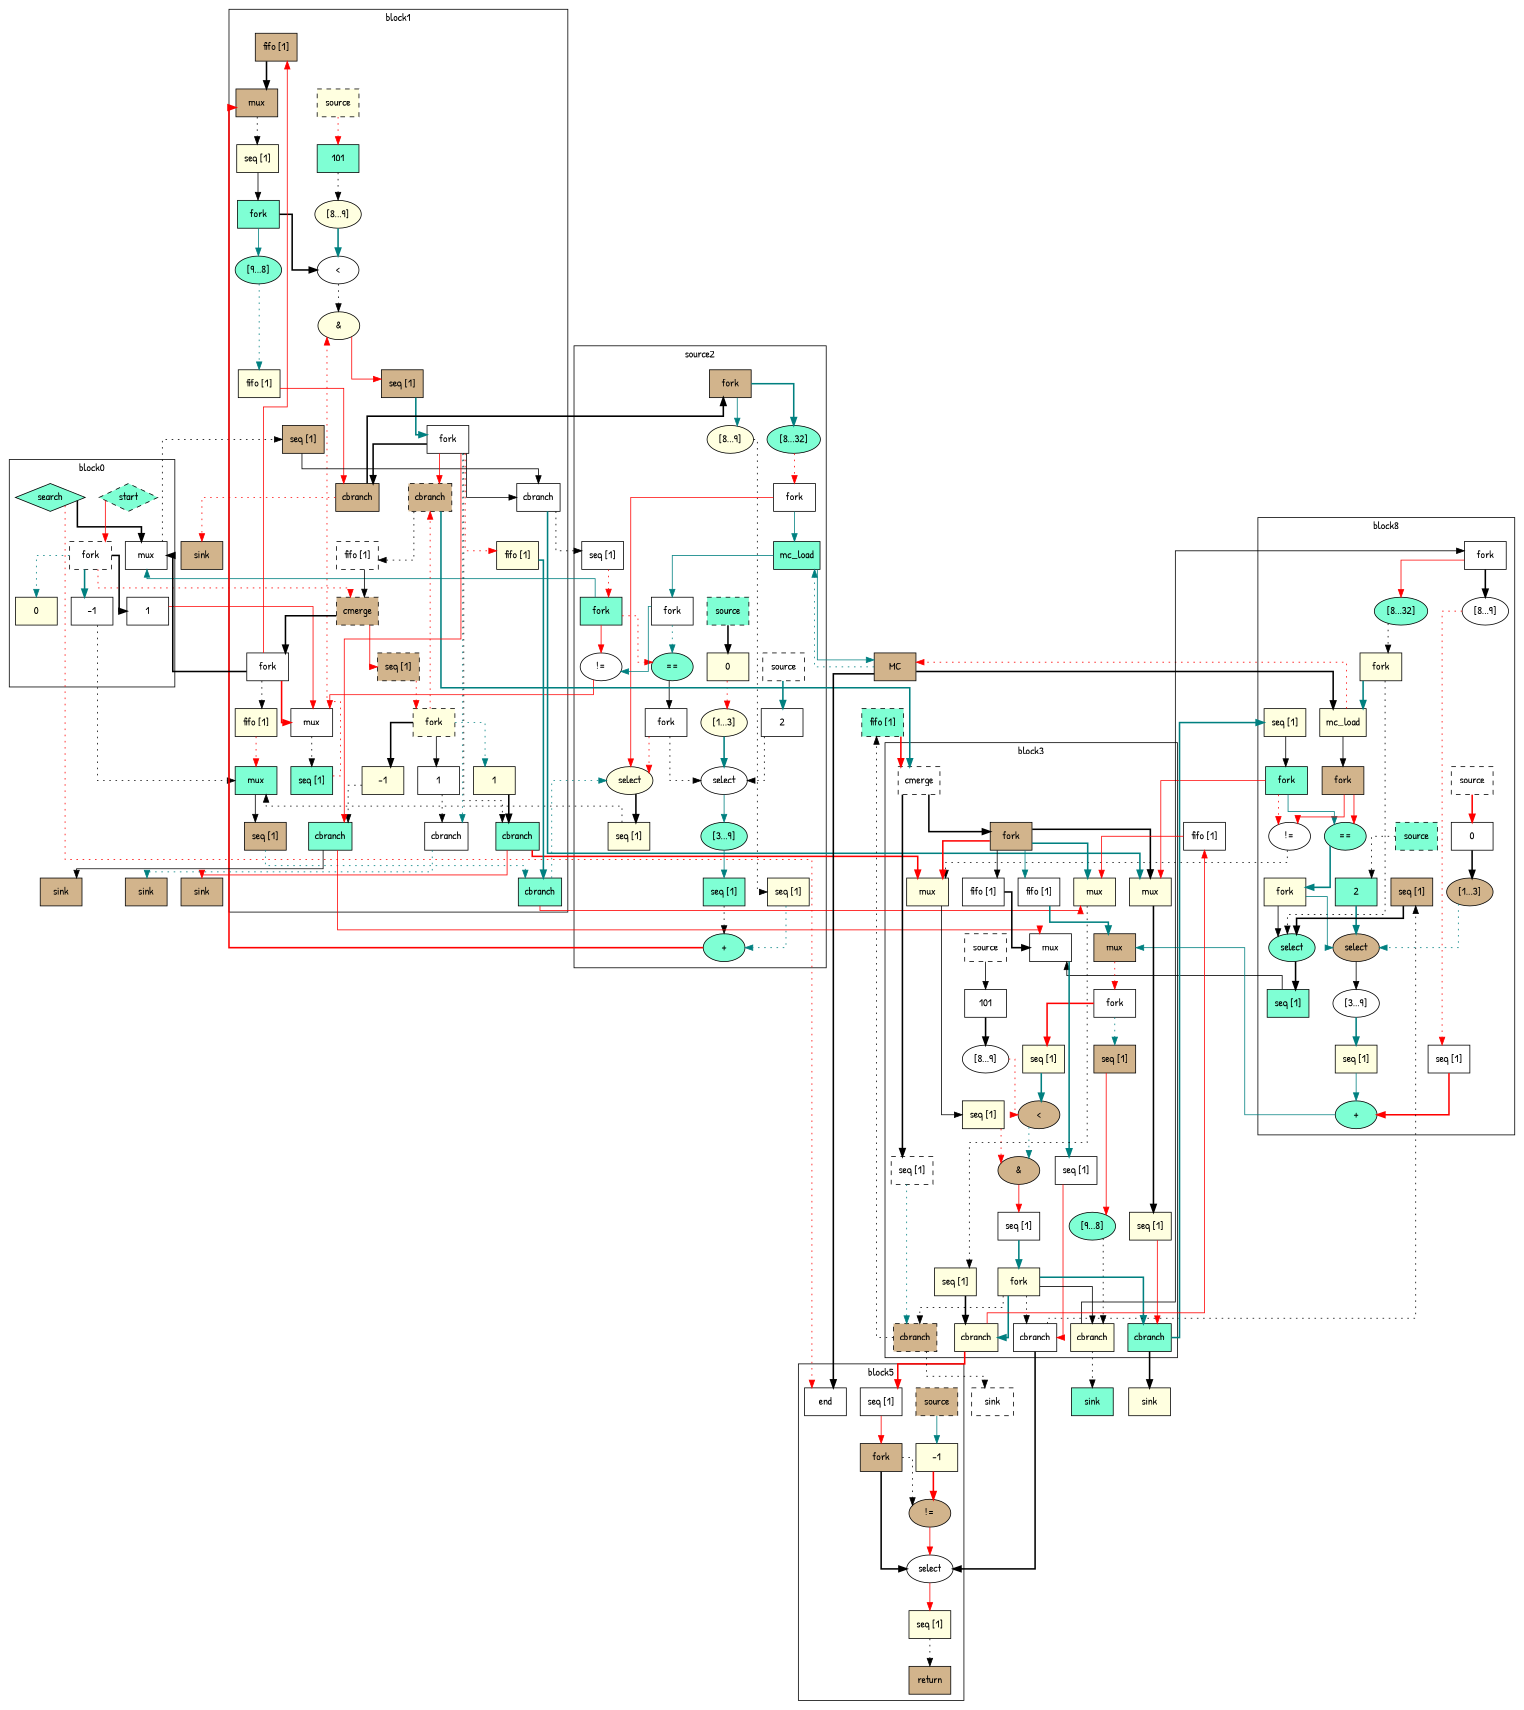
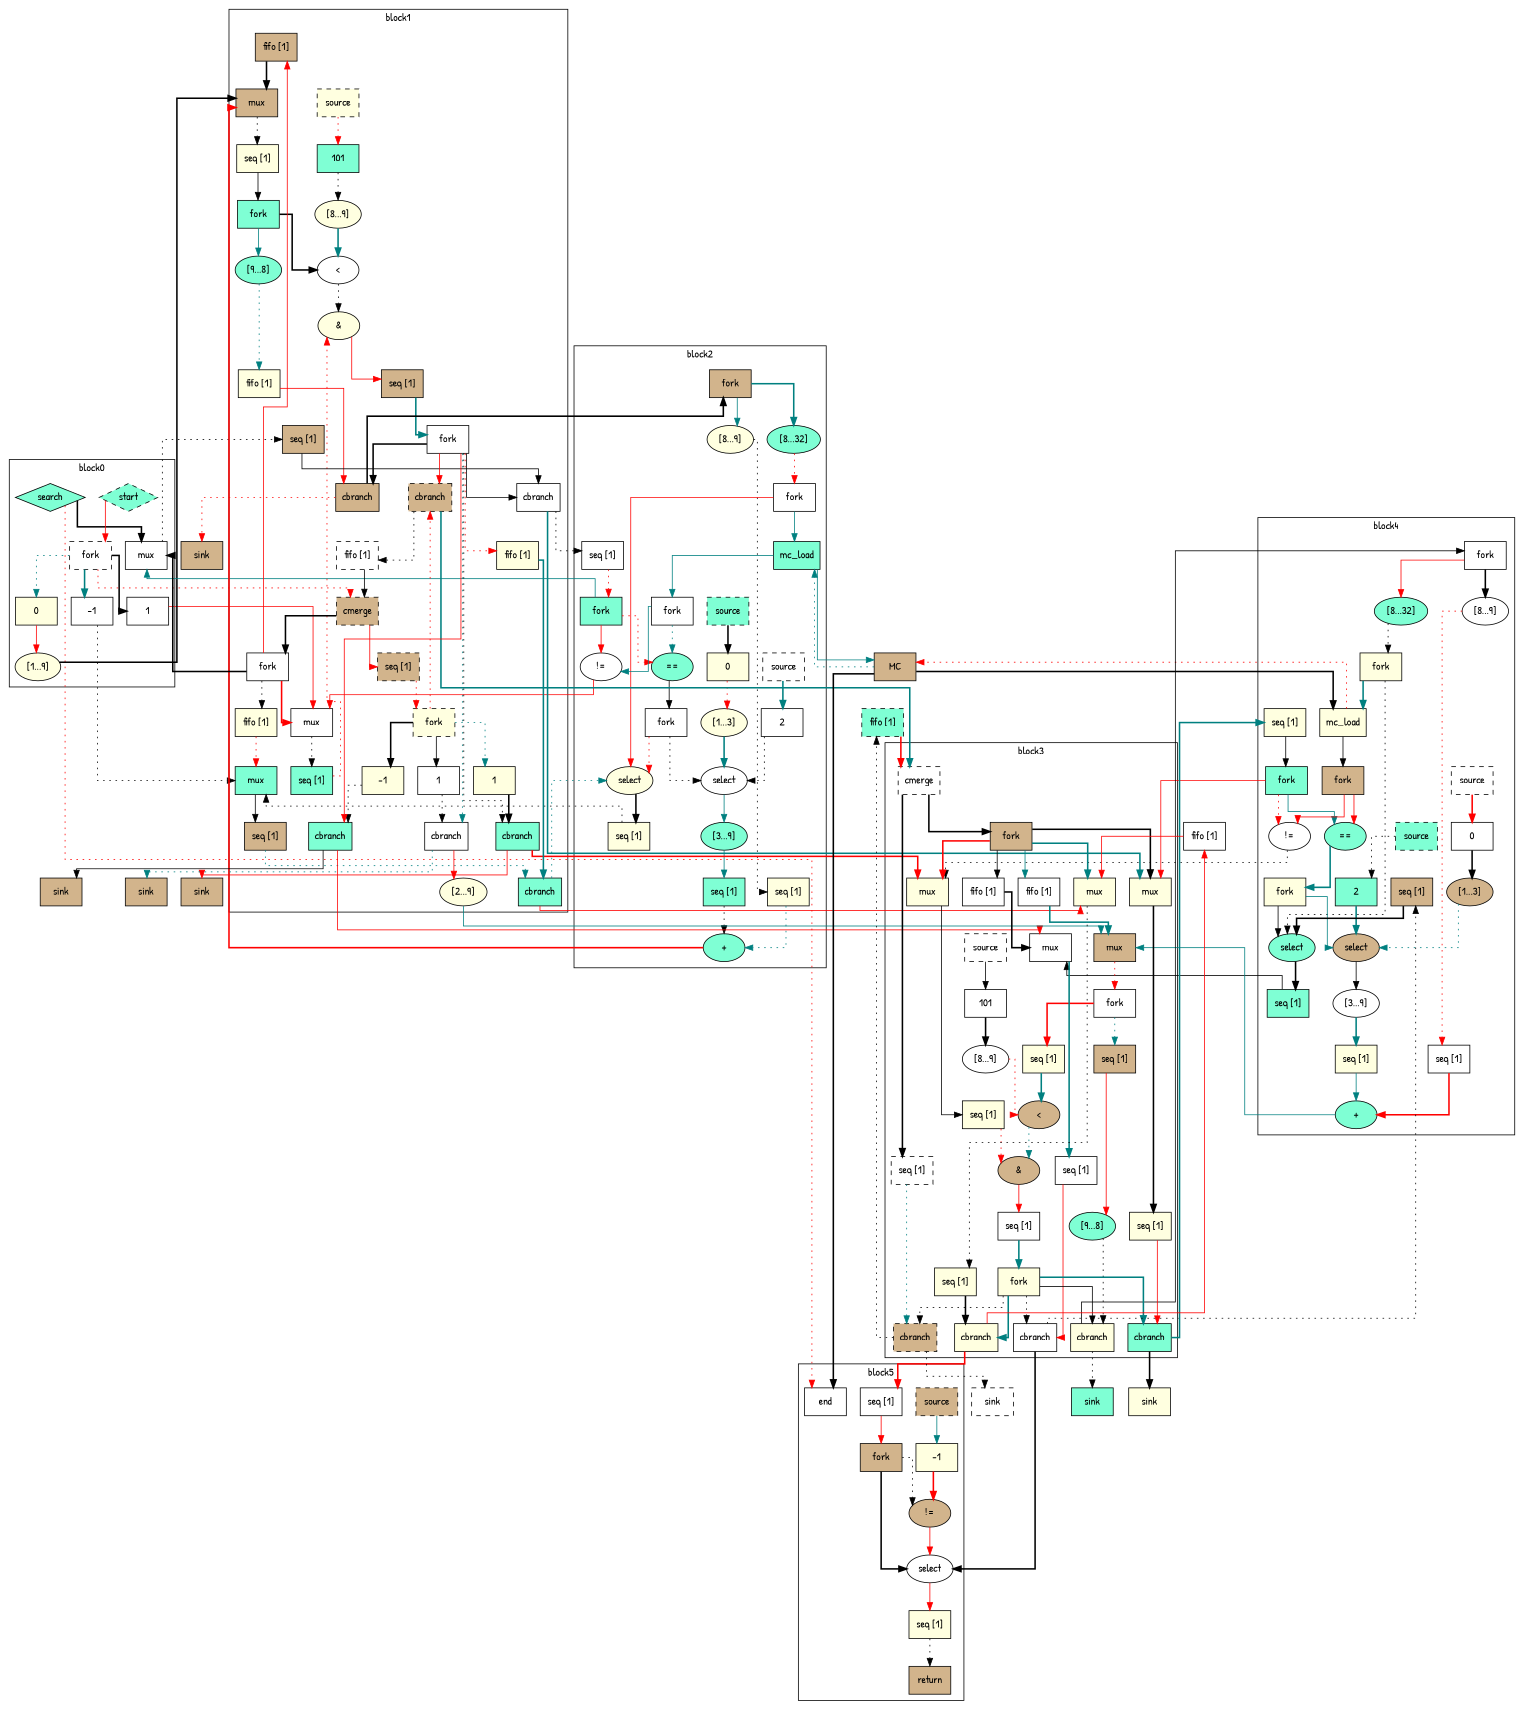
(700, 355) -> (700, 355)
(1386, 526) -> (1386, 526)
none -> (38, 667)
none -> (463, 892)
